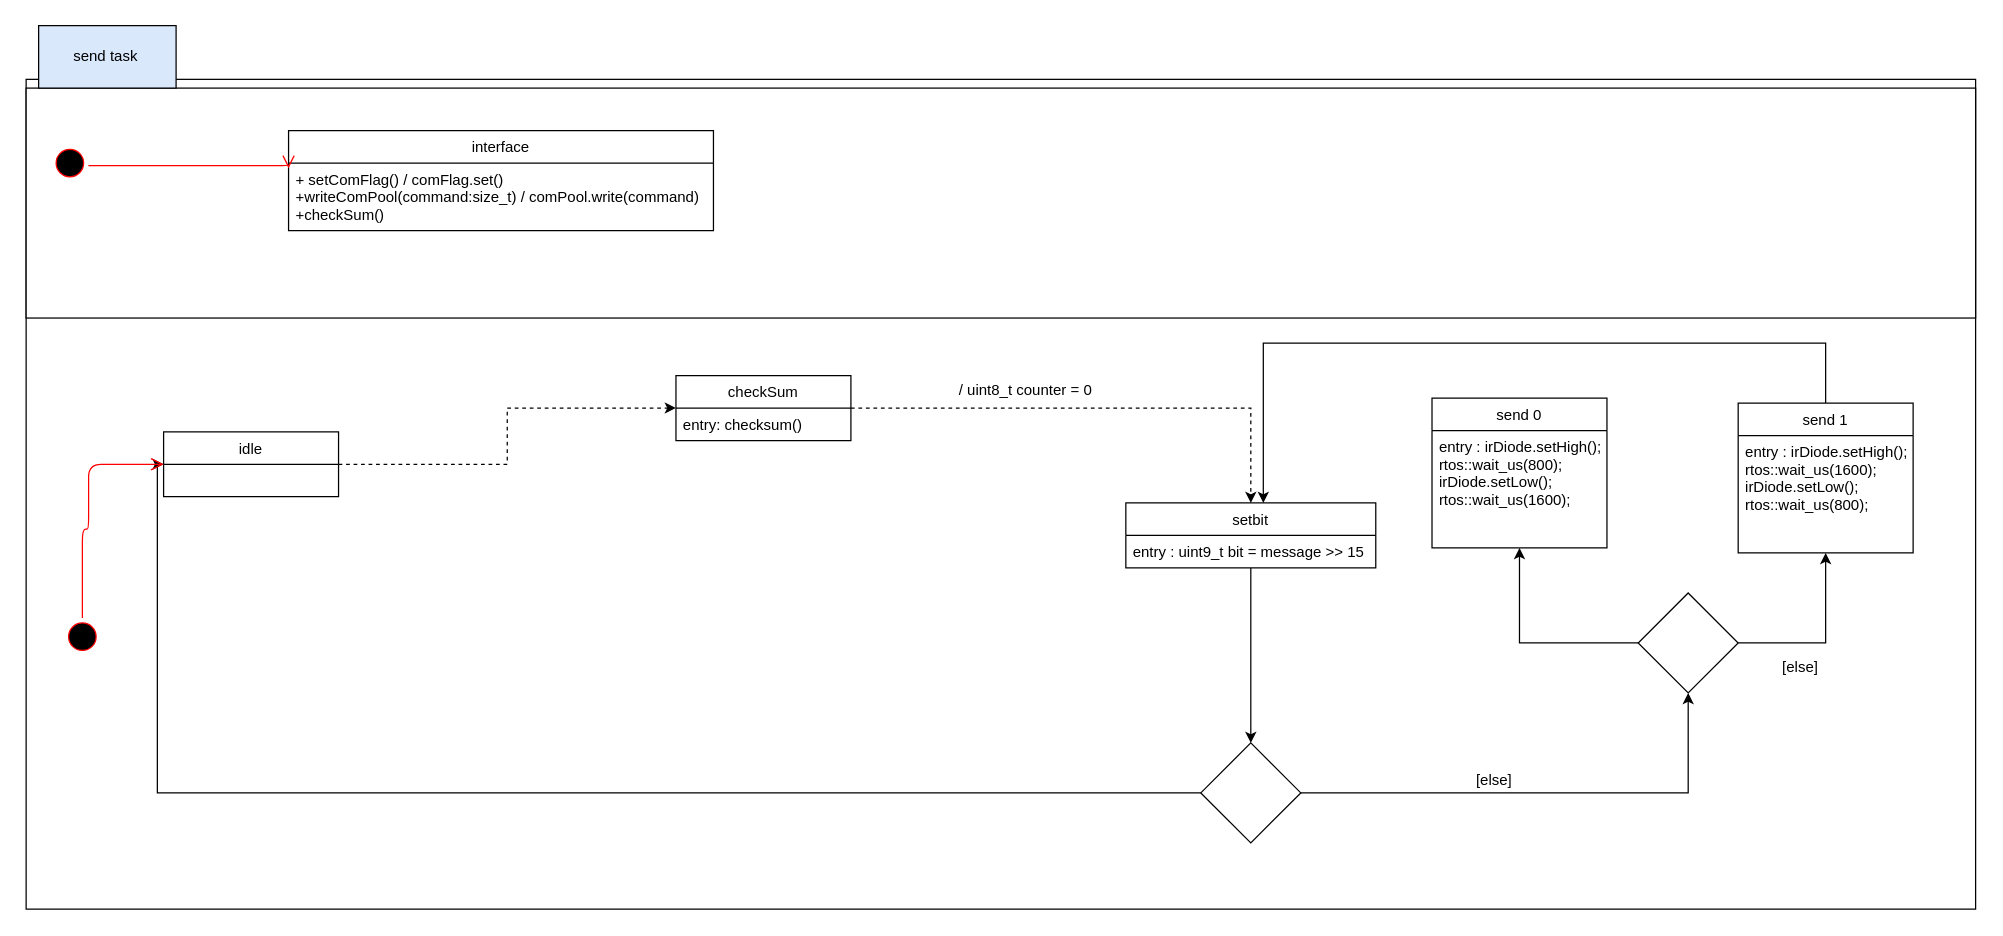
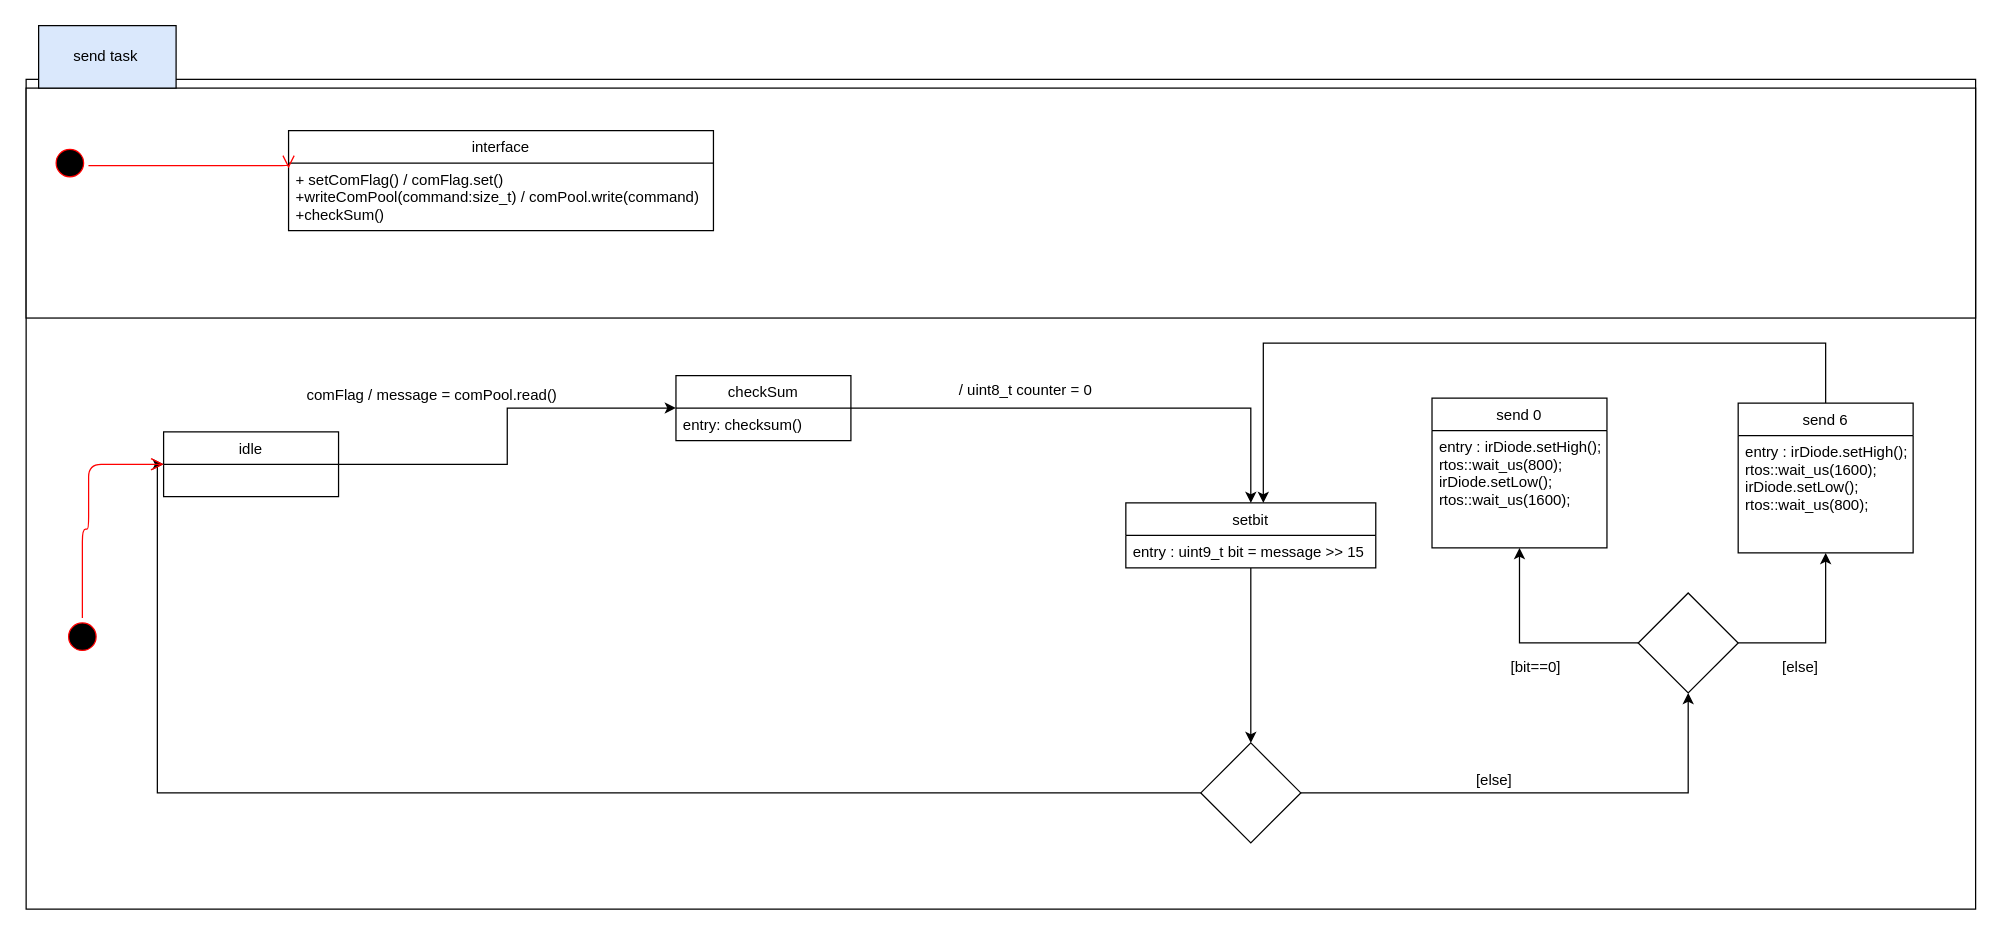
none -> (432, 396)
(1095, 408) -> (1095, 408)
(1825, 420) -> (1825, 420)
(507, 440) -> (507, 440)
none -> (1538, 668)
